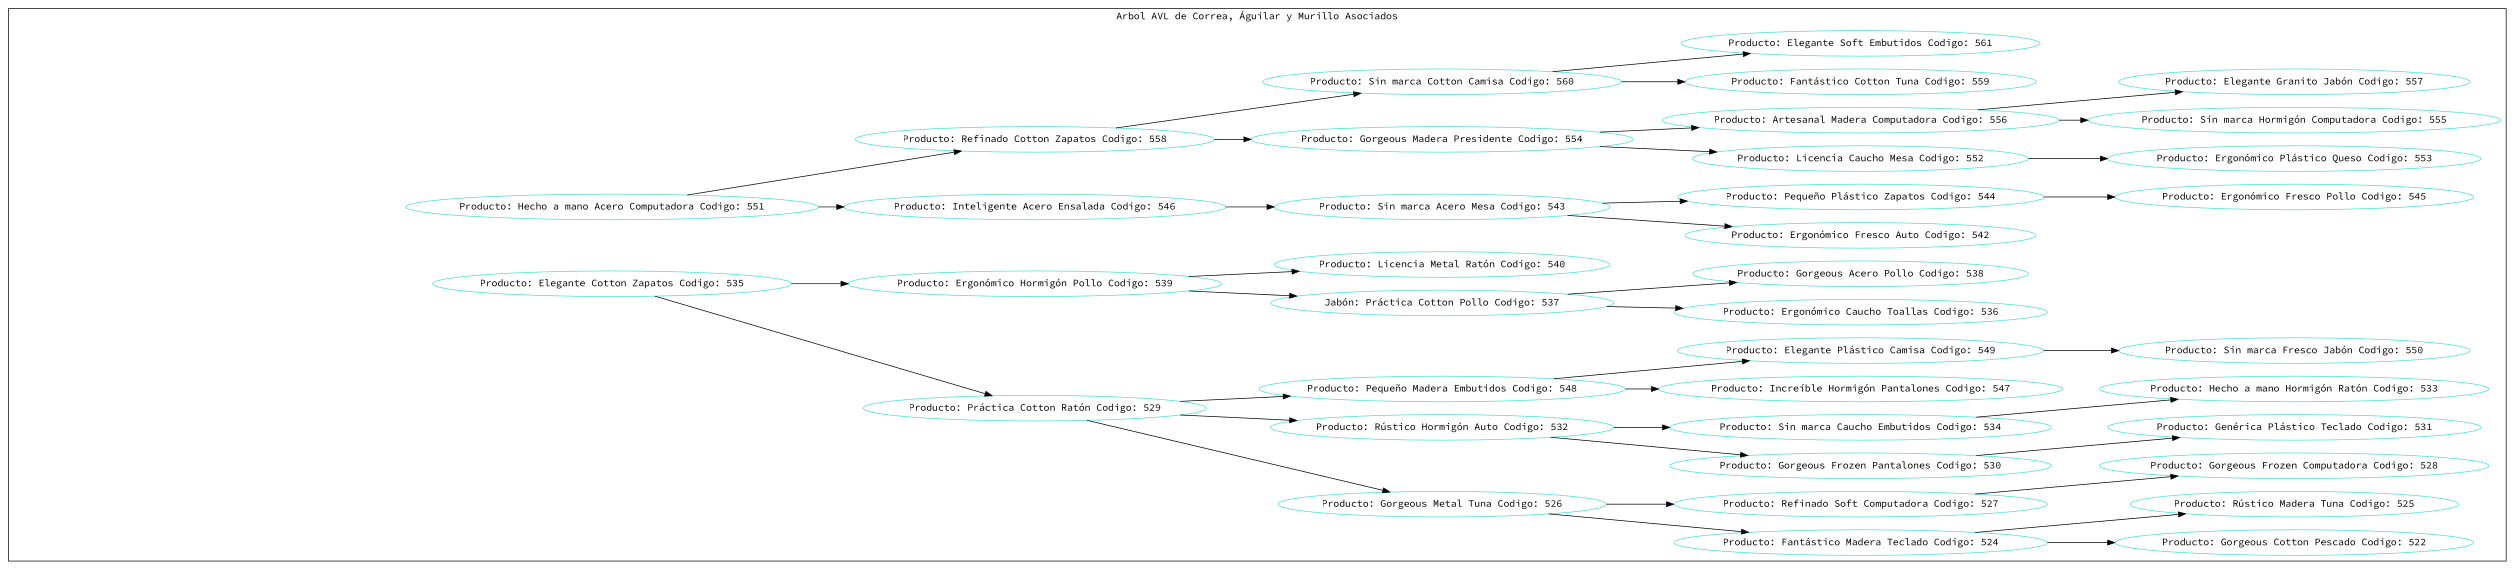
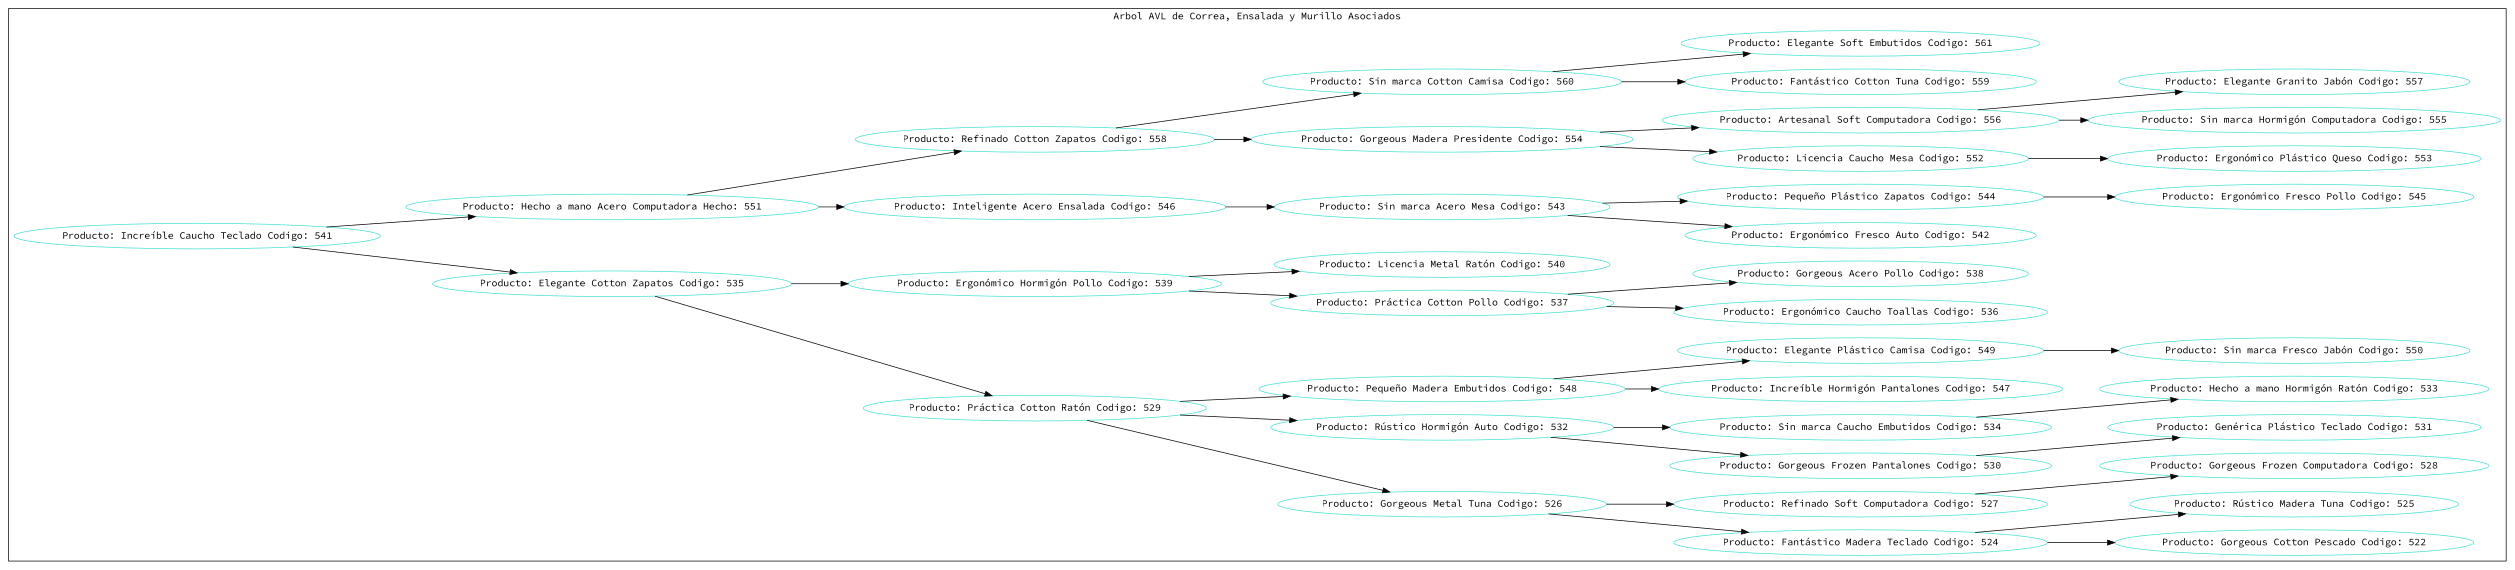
(1257, 17) -> (1257, 17)
(1861, 120) -> (1861, 120)
(612, 207) -> (612, 207)
none -> (197, 236)
(1442, 303) -> (1442, 303)
